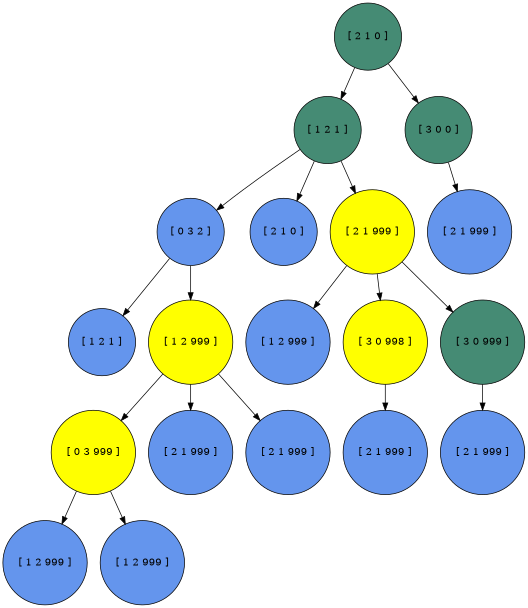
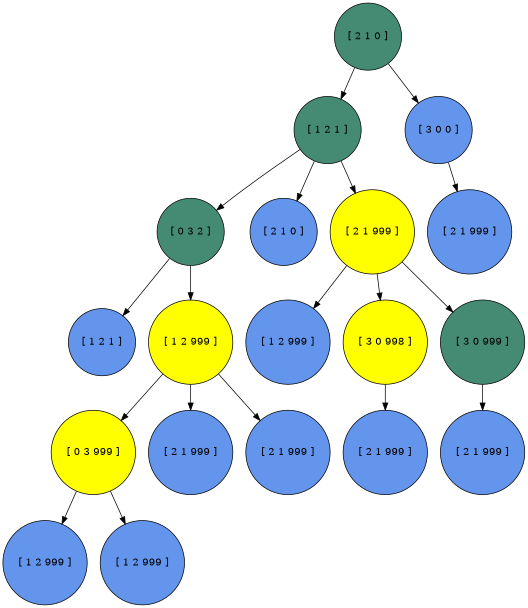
(439, 130) -> (439, 130)
(191, 232) -> (191, 232)
